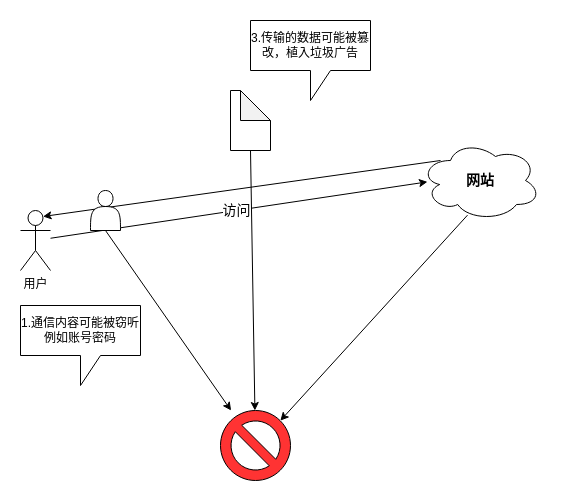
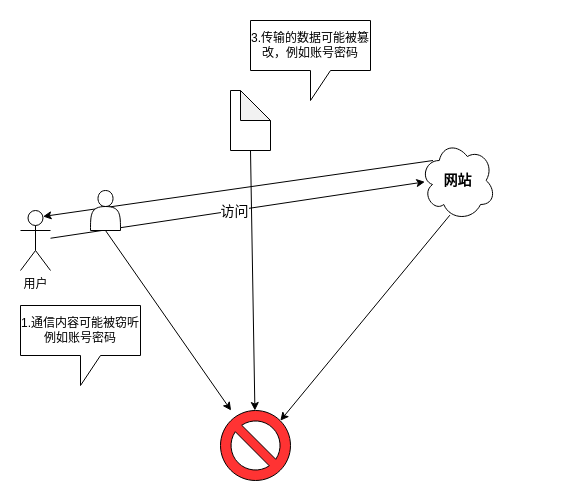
(311, 46) -> (311, 46)
(481, 181) -> (458, 181)
